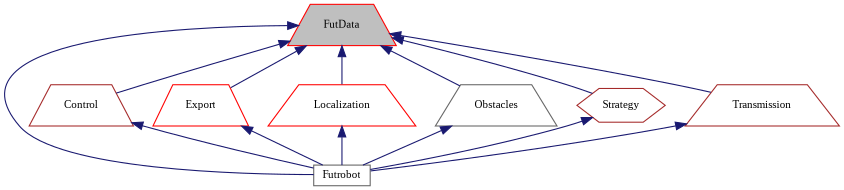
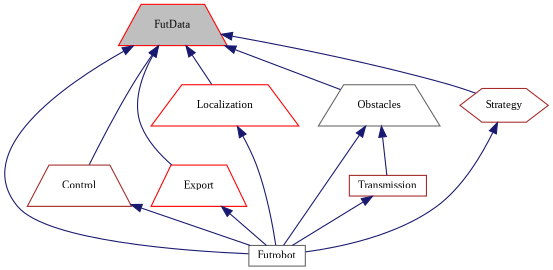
(556, 62) -> (385, 156)
(762, 105) -> (388, 186)
